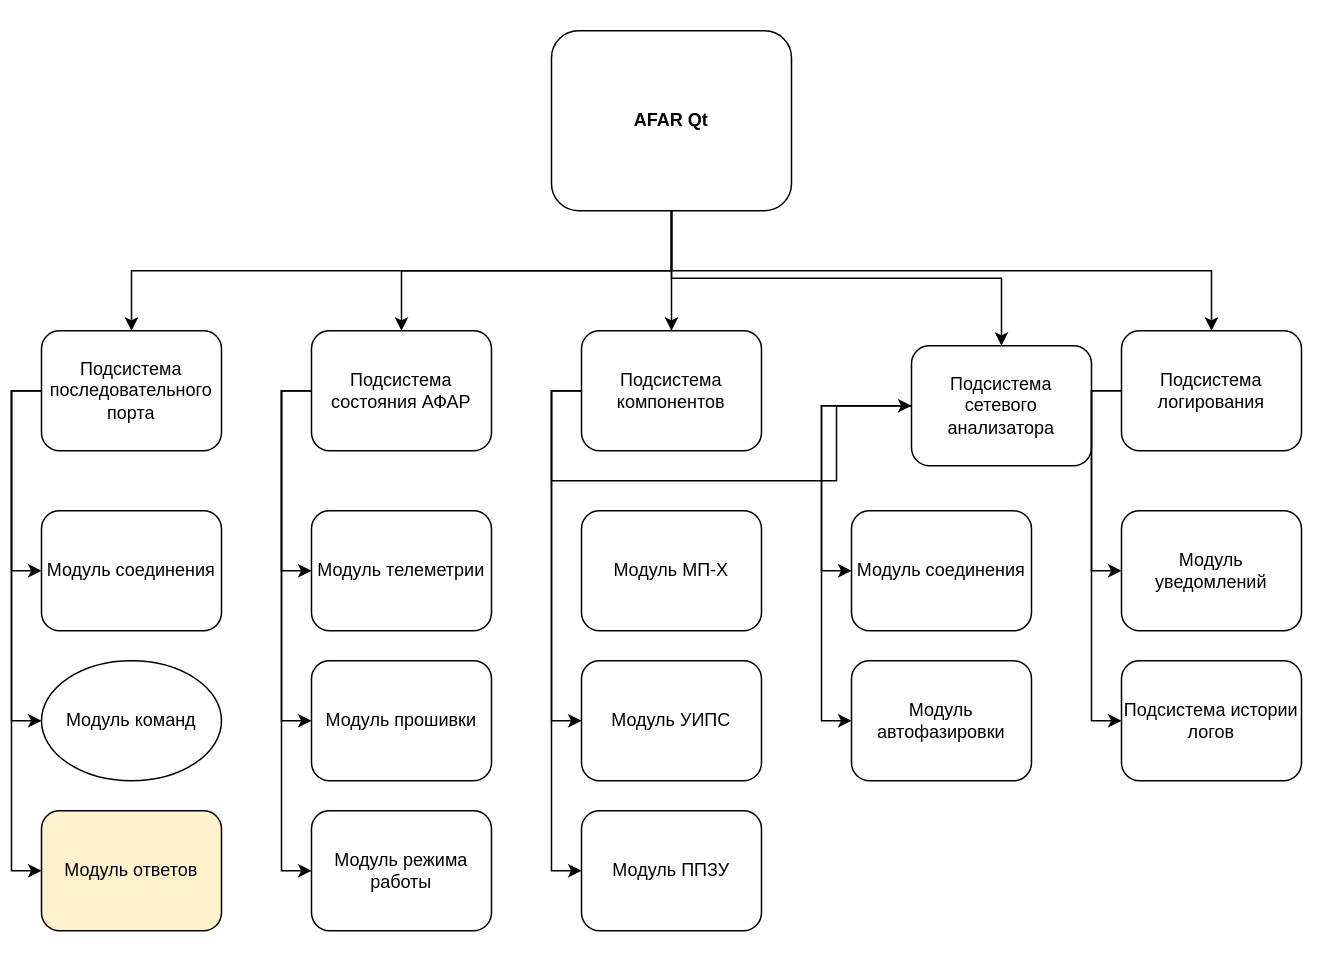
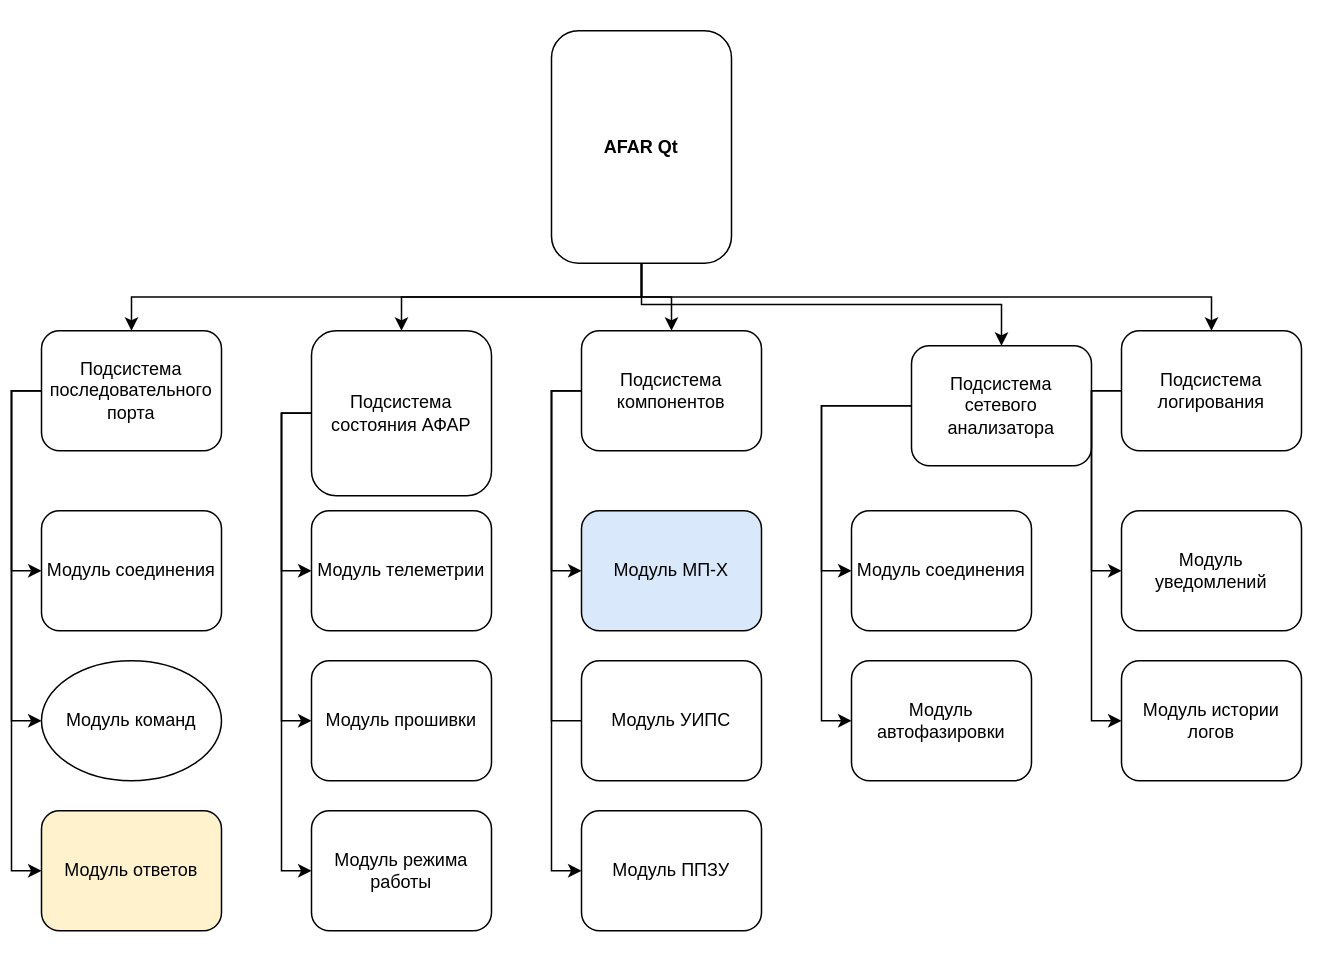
(671, 121) -> (641, 147)
(401, 391) -> (401, 413)
(732, 481) -> (562, 571)
(671, 571) -> (671, 571)
(570, 721) -> (574, 721)
(1211, 721) -> (1211, 721)
